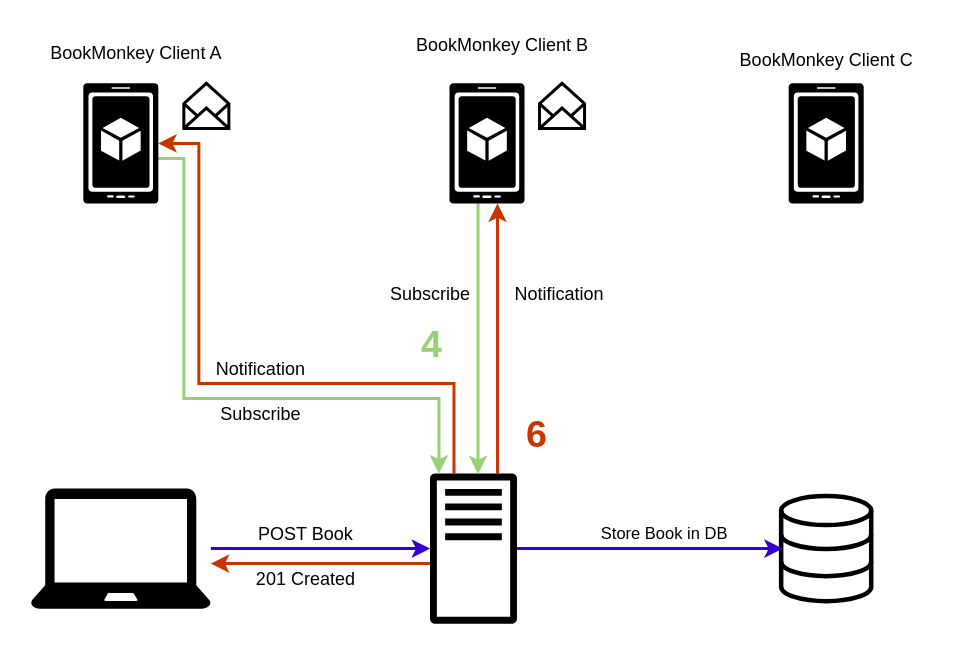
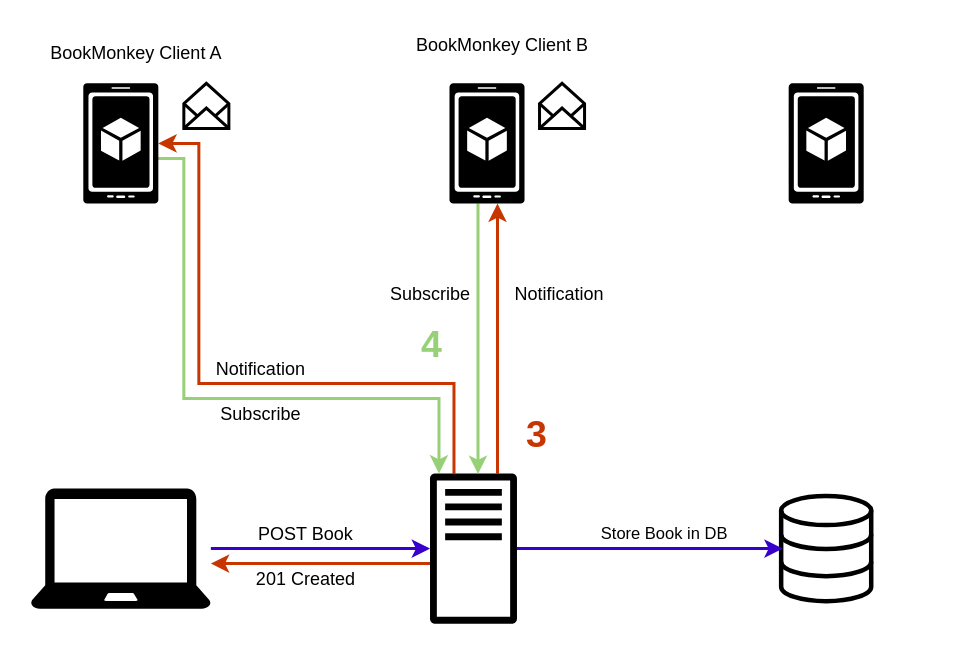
(826, 61) -> none
(537, 433) -> (537, 433)
